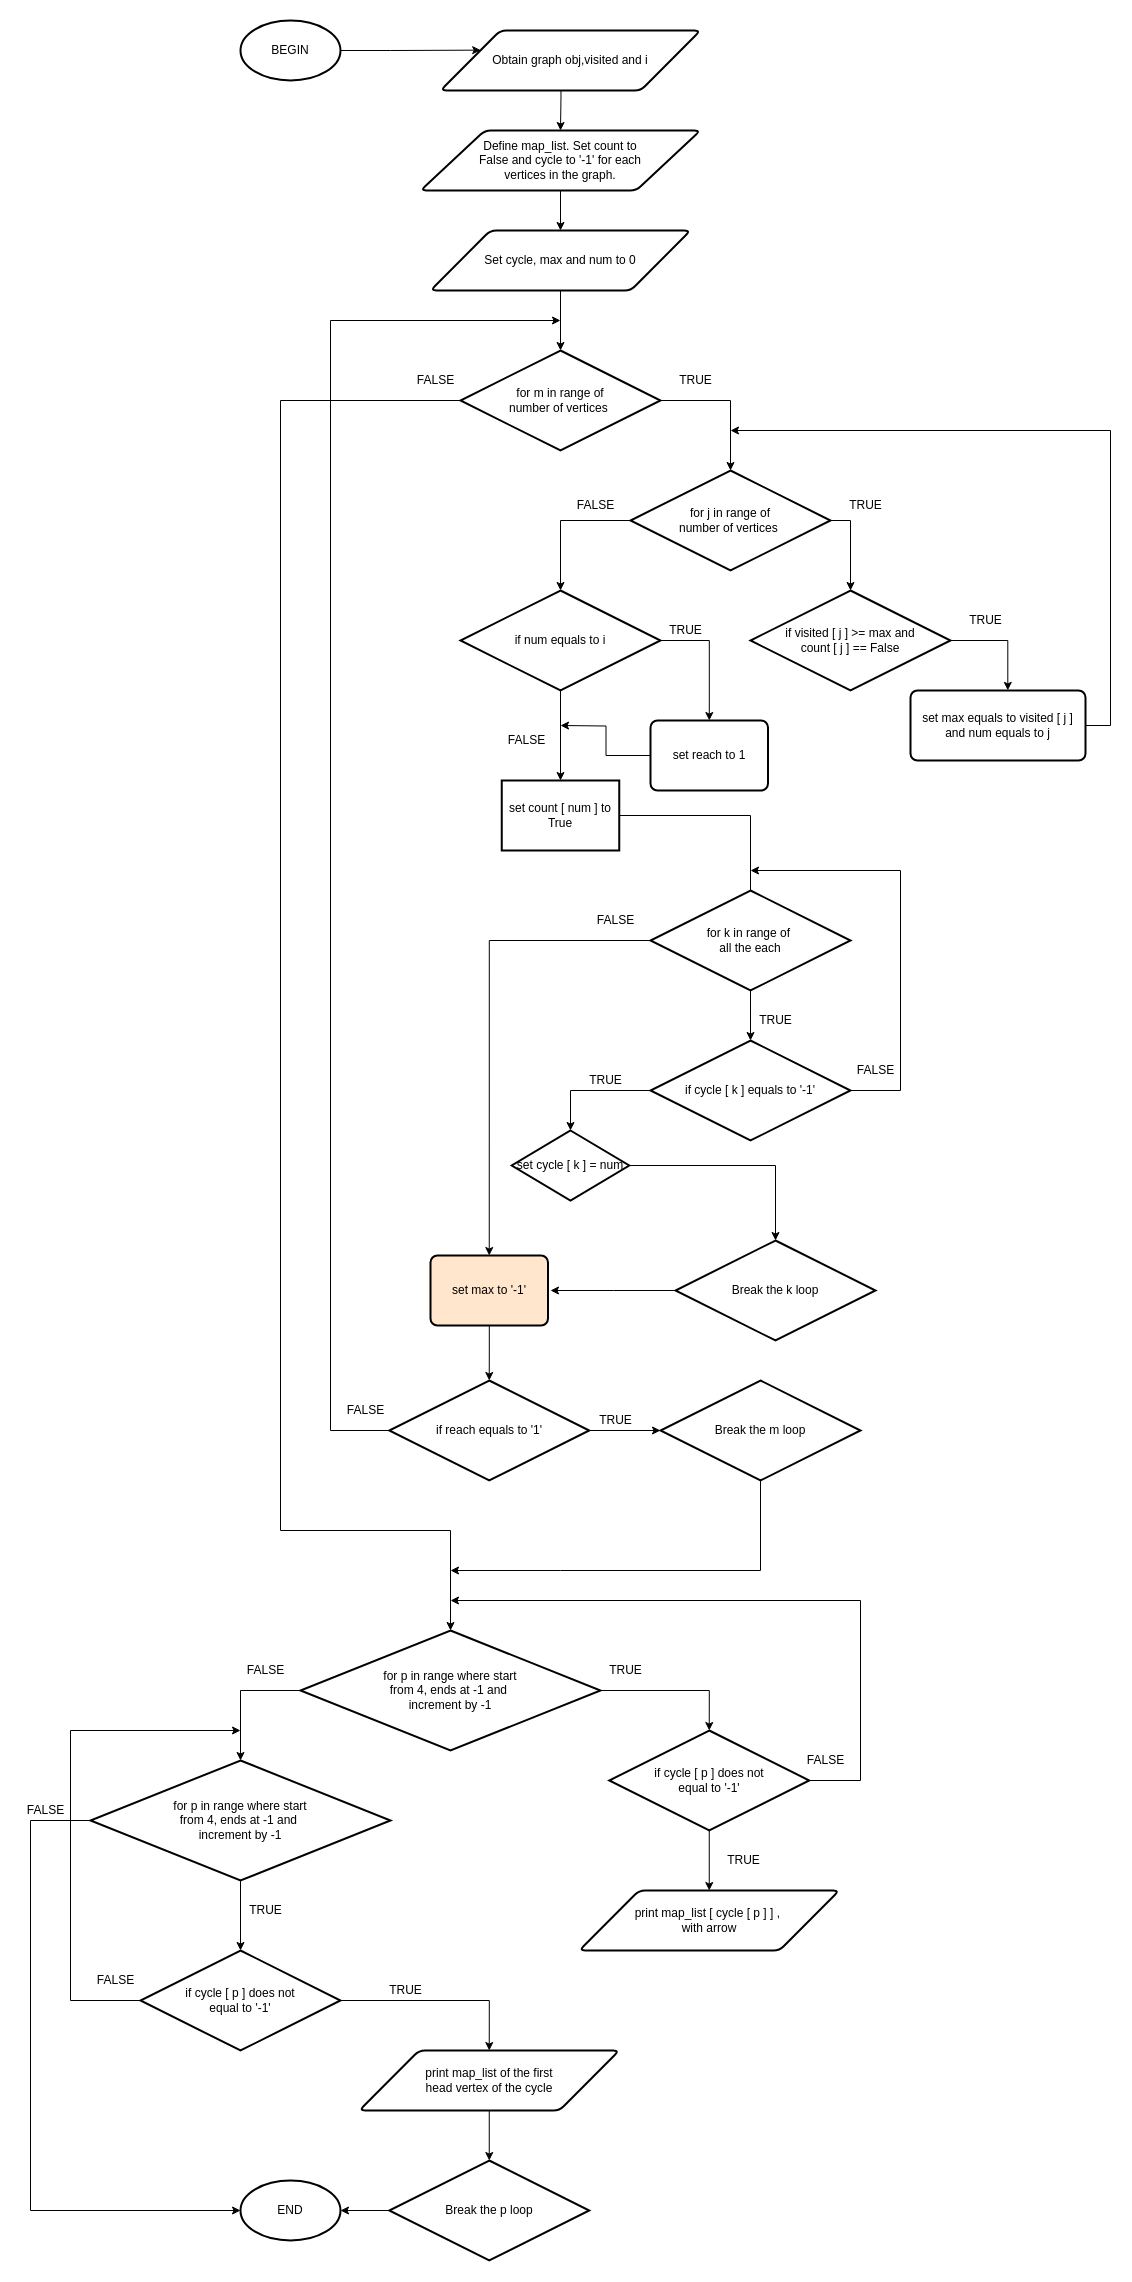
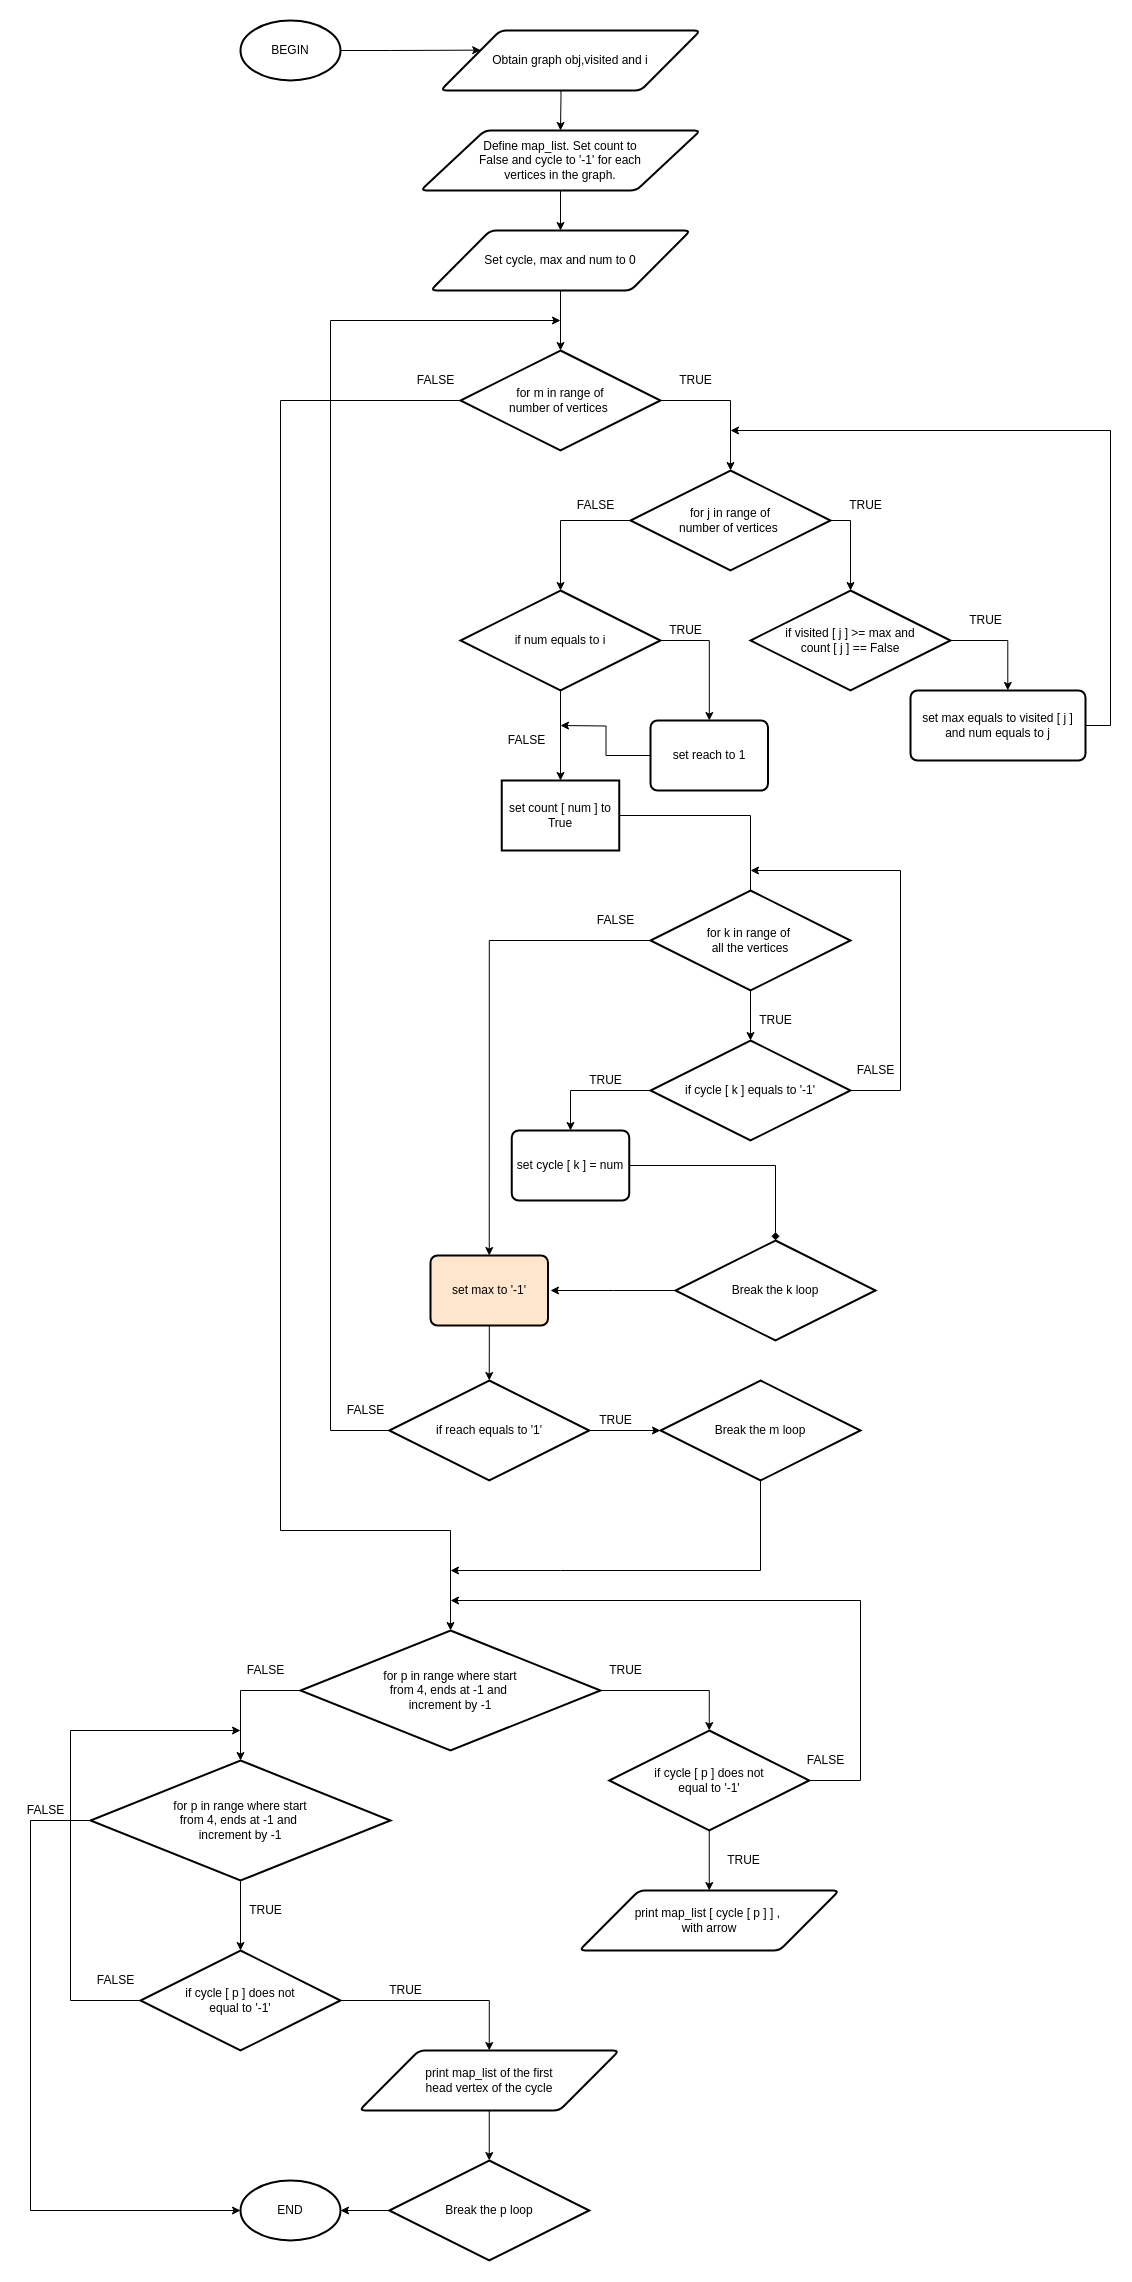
(751, 941) -> (751, 941)
(571, 1166) -> (571, 1166)
(776, 1232) -> (776, 1231)
